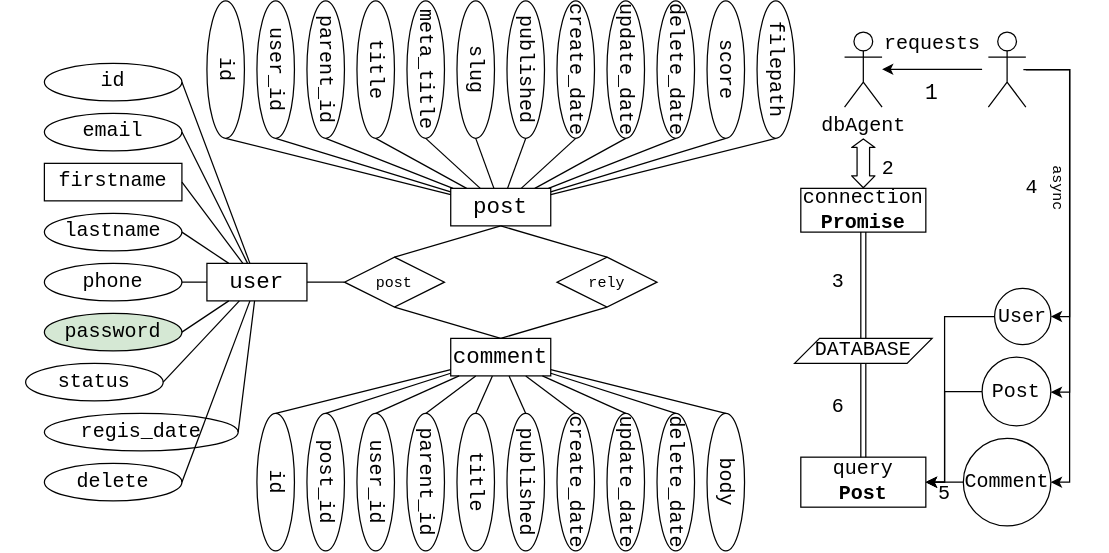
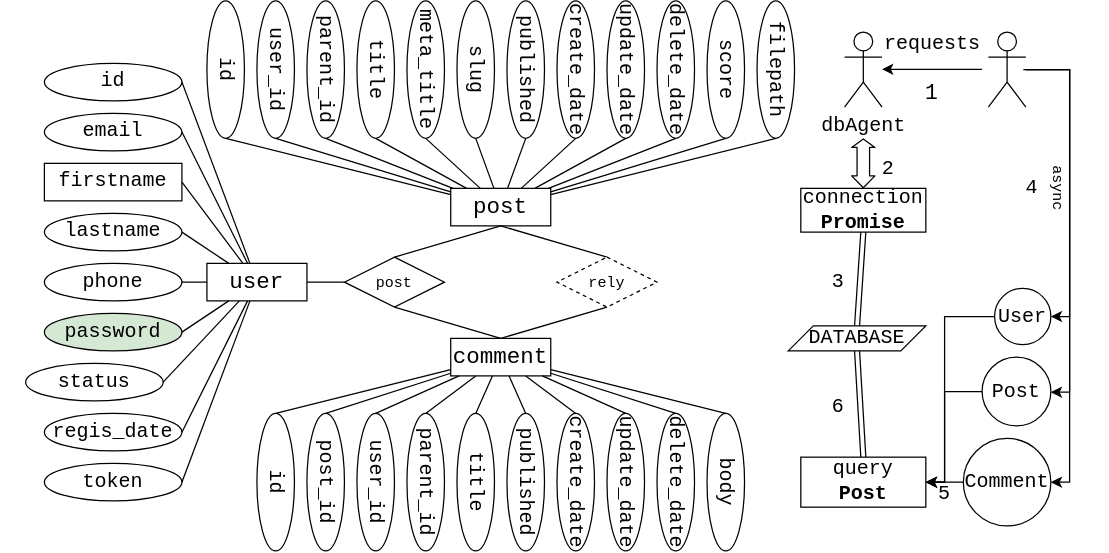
(607, 282) -> (607, 282)
(863, 351) -> (857, 338)
(141, 432) -> (113, 432)
(113, 482) -> (113, 482)
